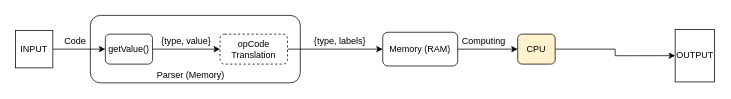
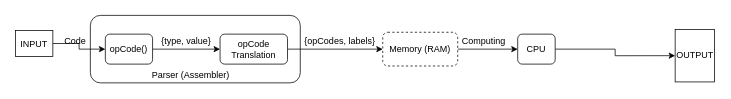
(340, 42) -> (340, 42)
(34, 49) -> (34, 44)
(129, 49) -> (129, 49)
(254, 49) -> (254, 49)
(420, 49) -> (420, 49)
(537, 49) -> (537, 49)
(191, 75) -> (191, 75)
